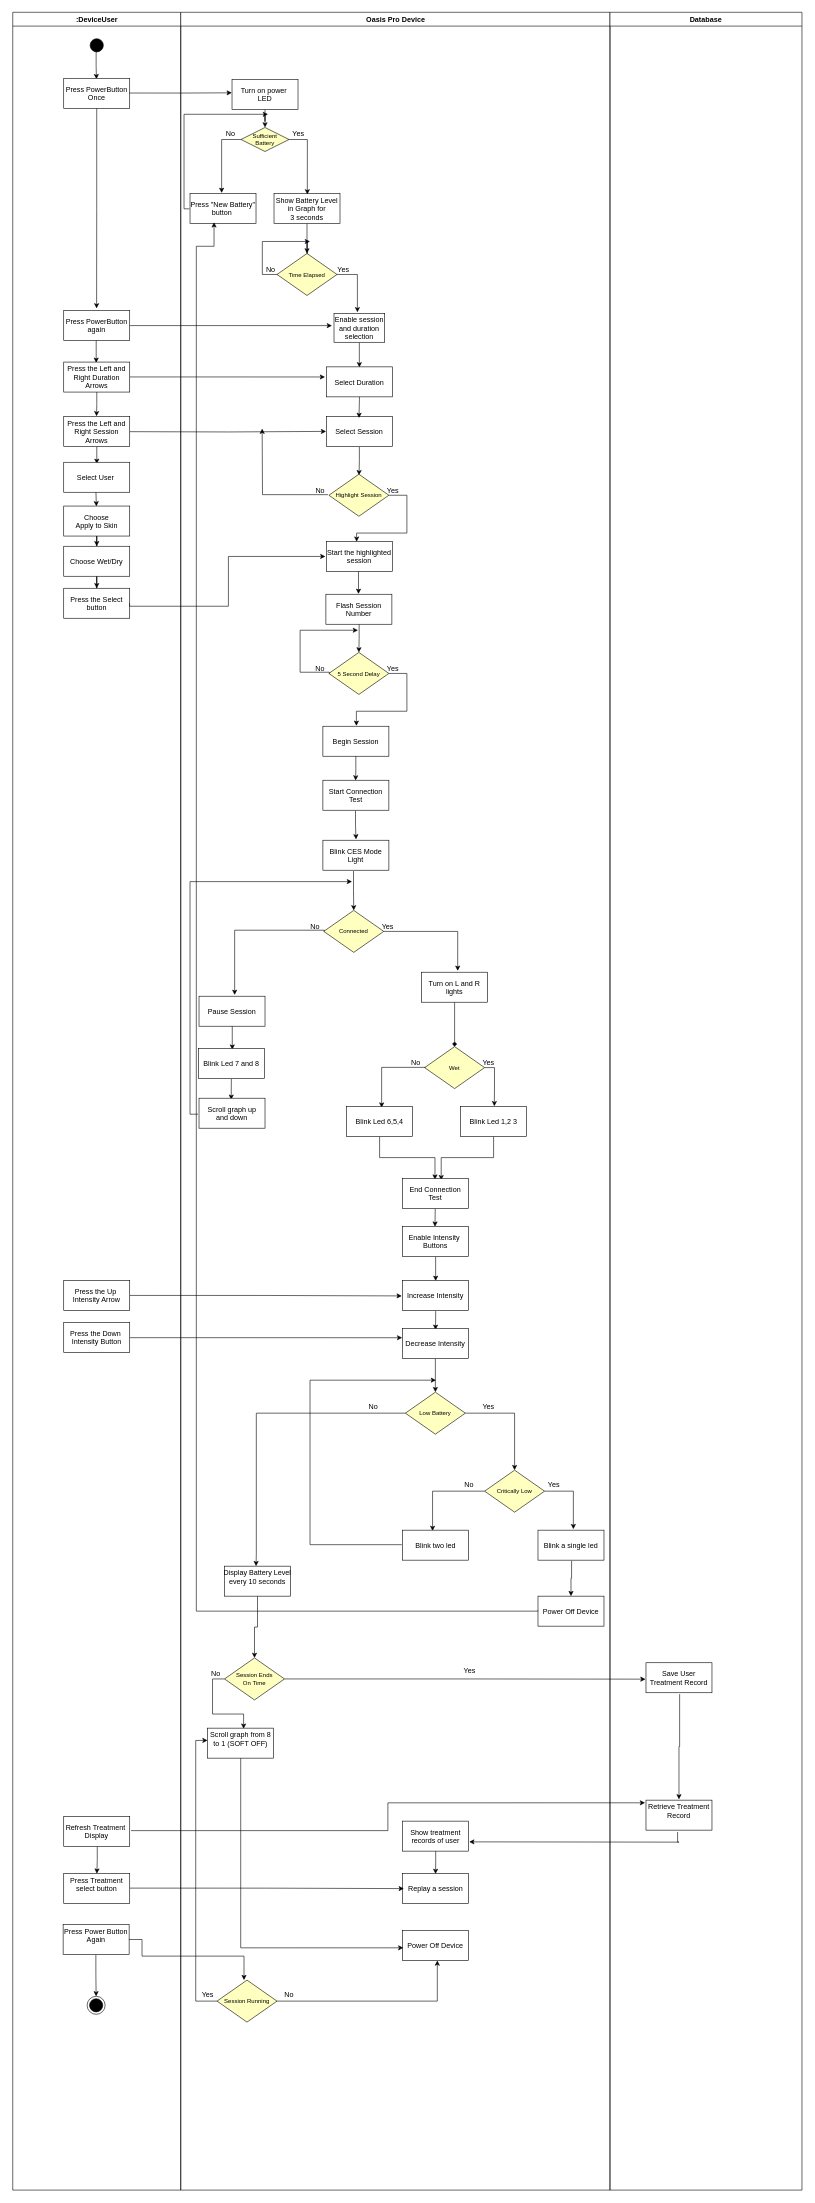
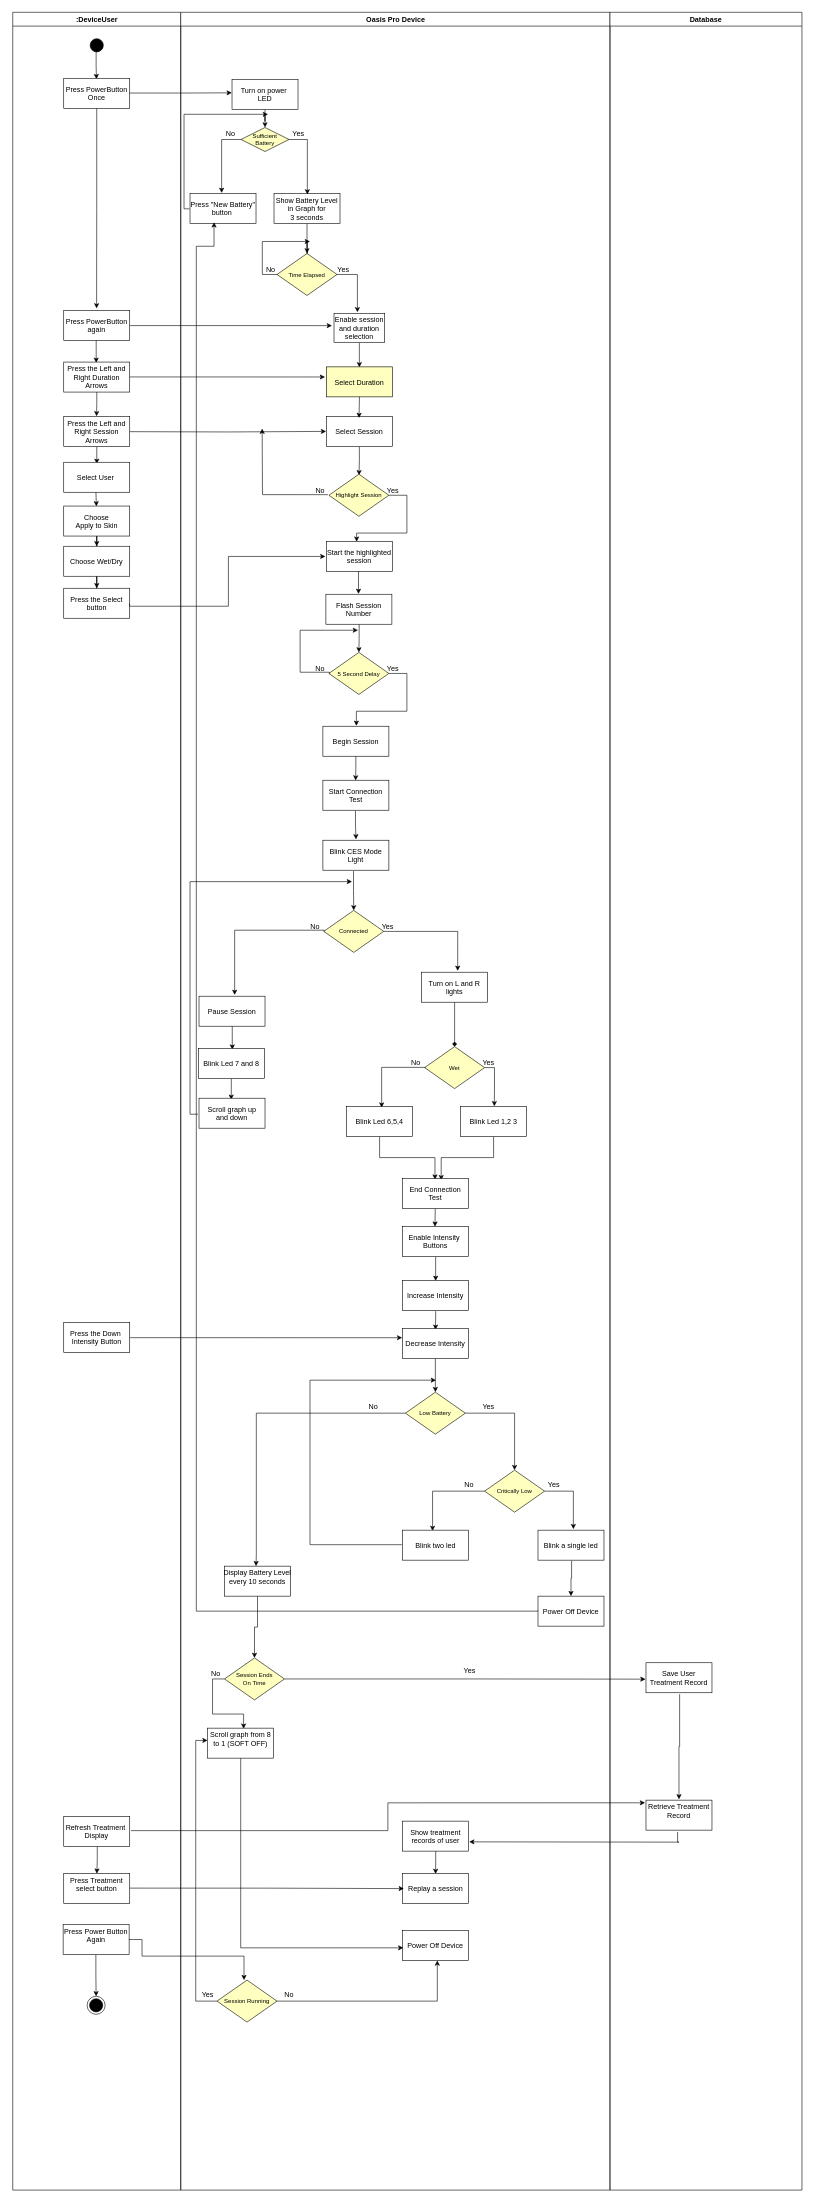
(359, 382) -> (359, 382)
(97, 1296) -> none
(230, 1296) -> none
